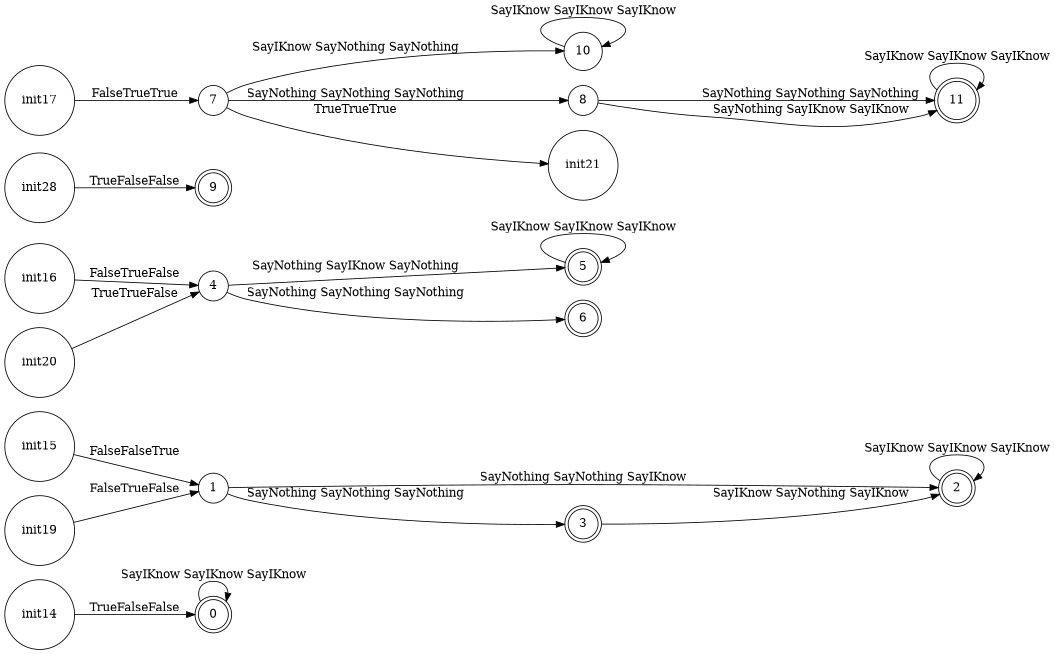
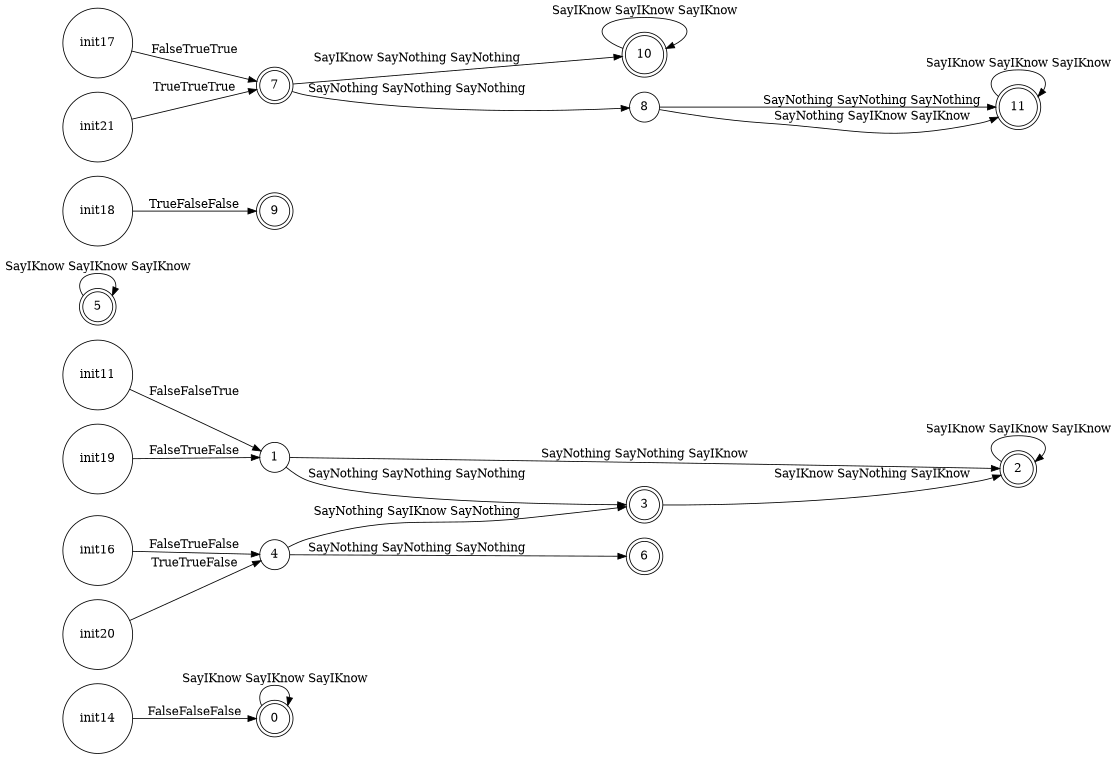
(583, 51) -> (645, 55)
(213, 100) -> (275, 85)
(381, 146) -> (190, 105)
(40, 188) -> (98, 211)
(392, 277) -> (452, 522)
(40, 447) -> (98, 375)
(135, 608) -> (194, 712)
